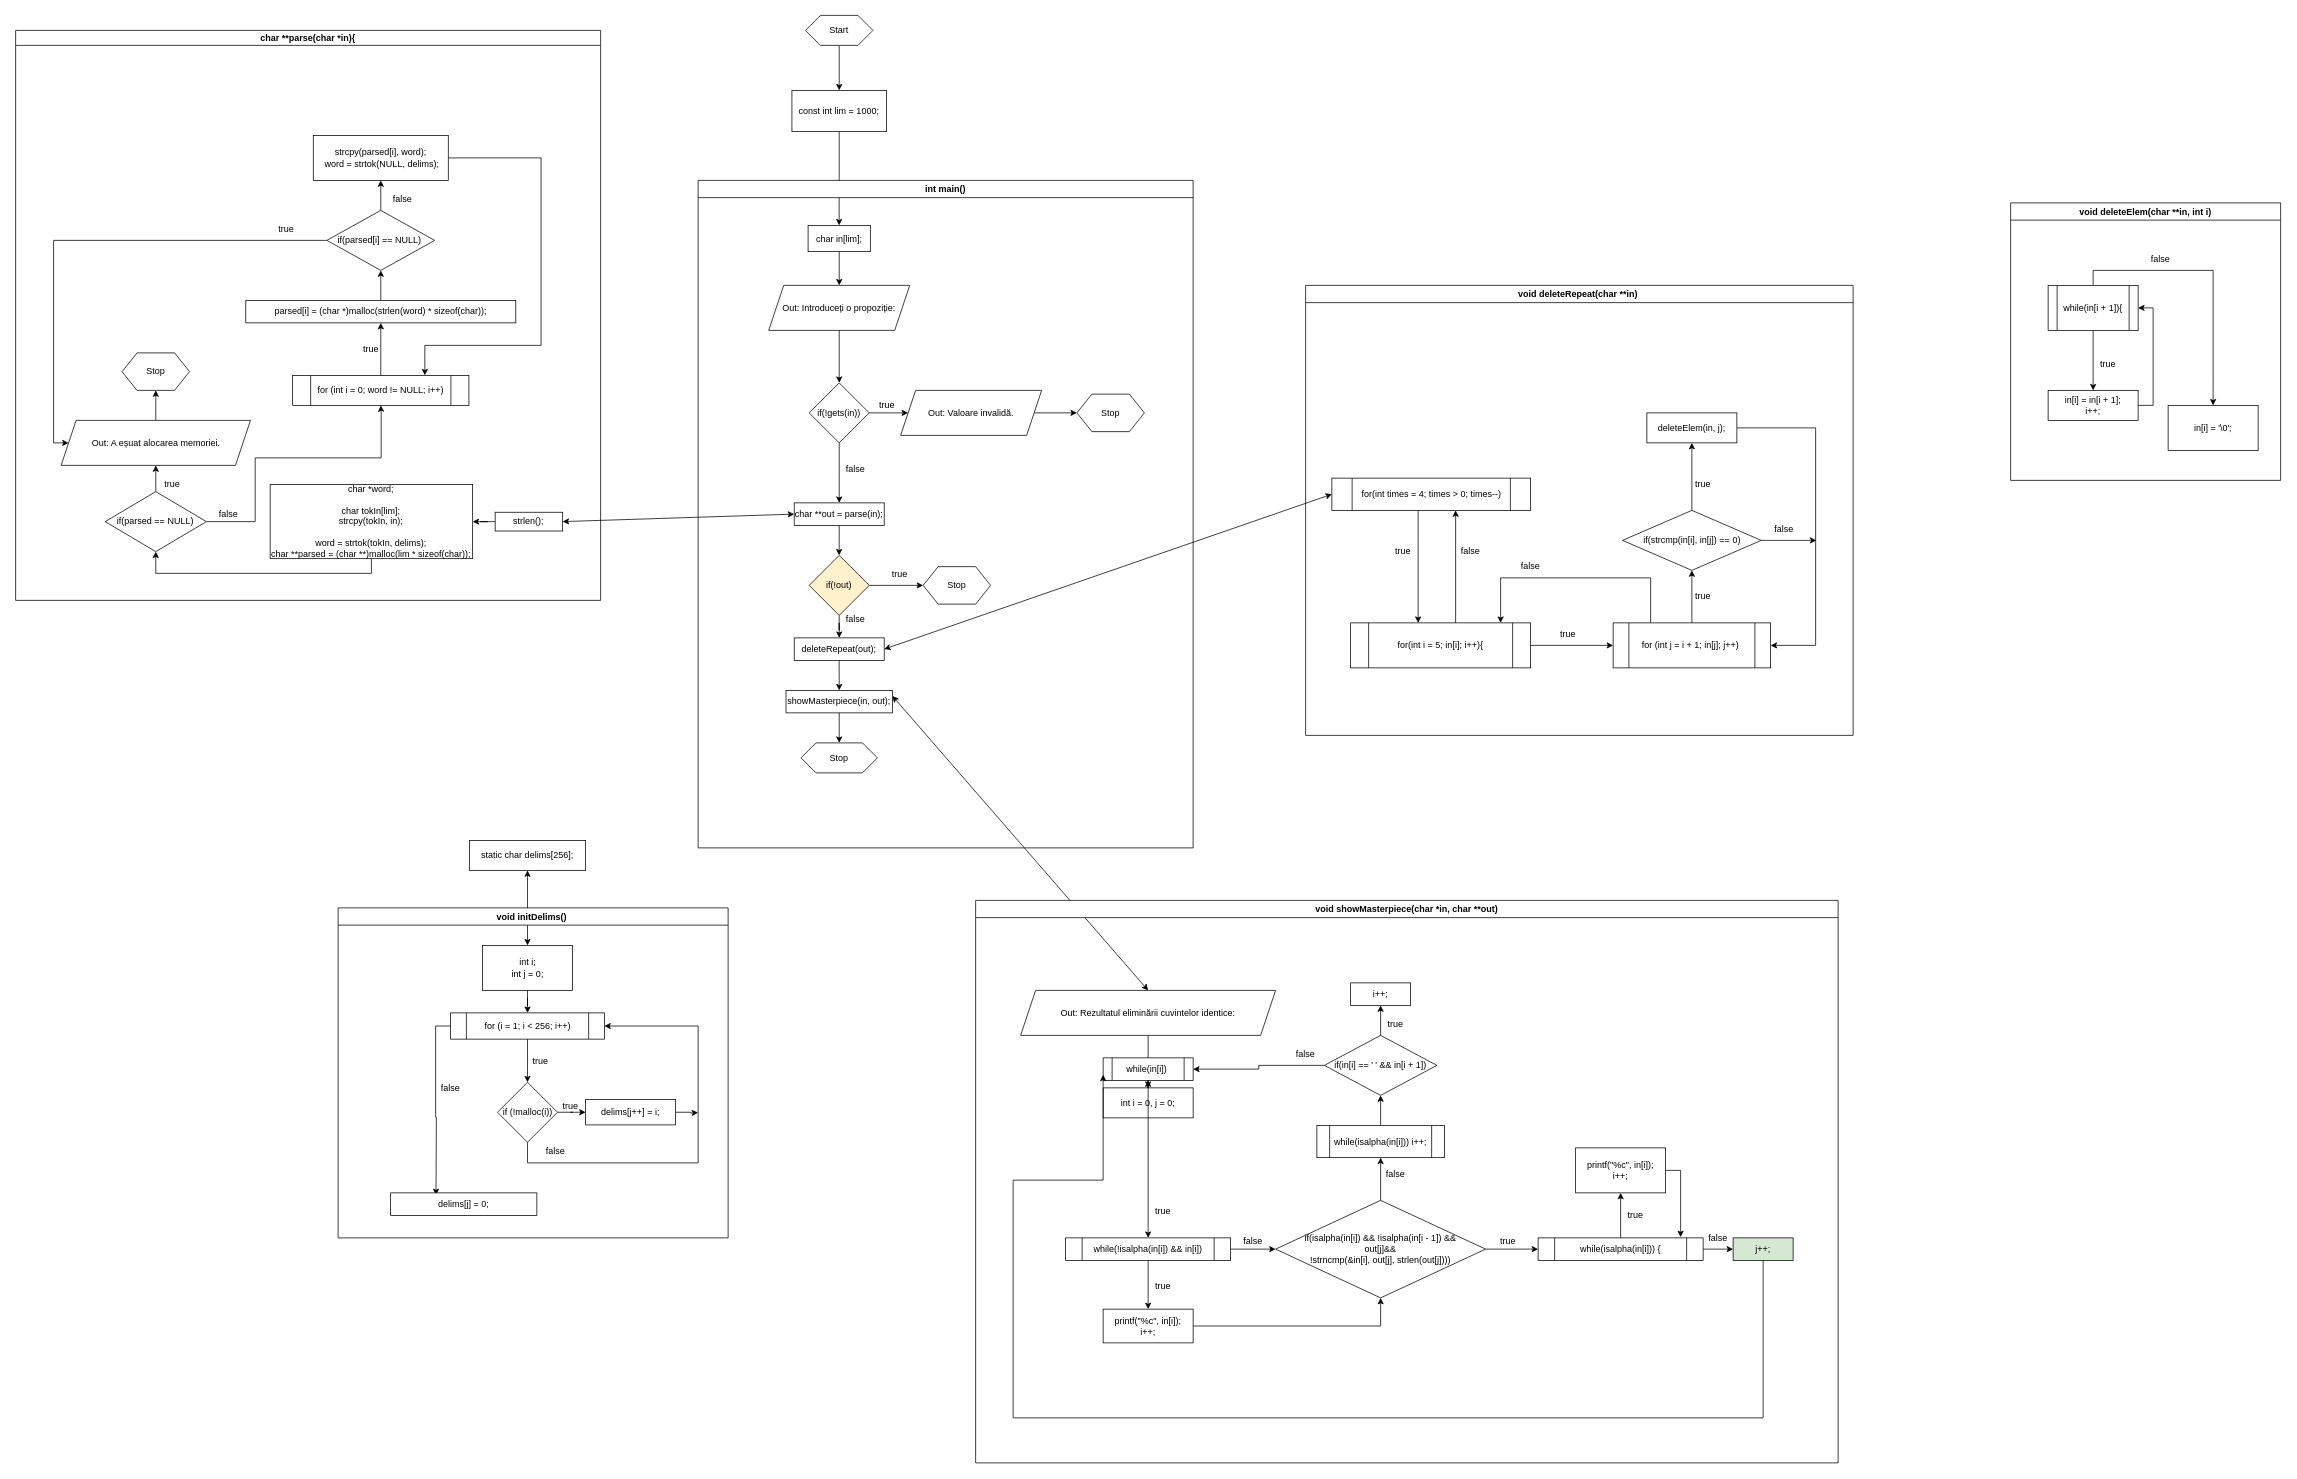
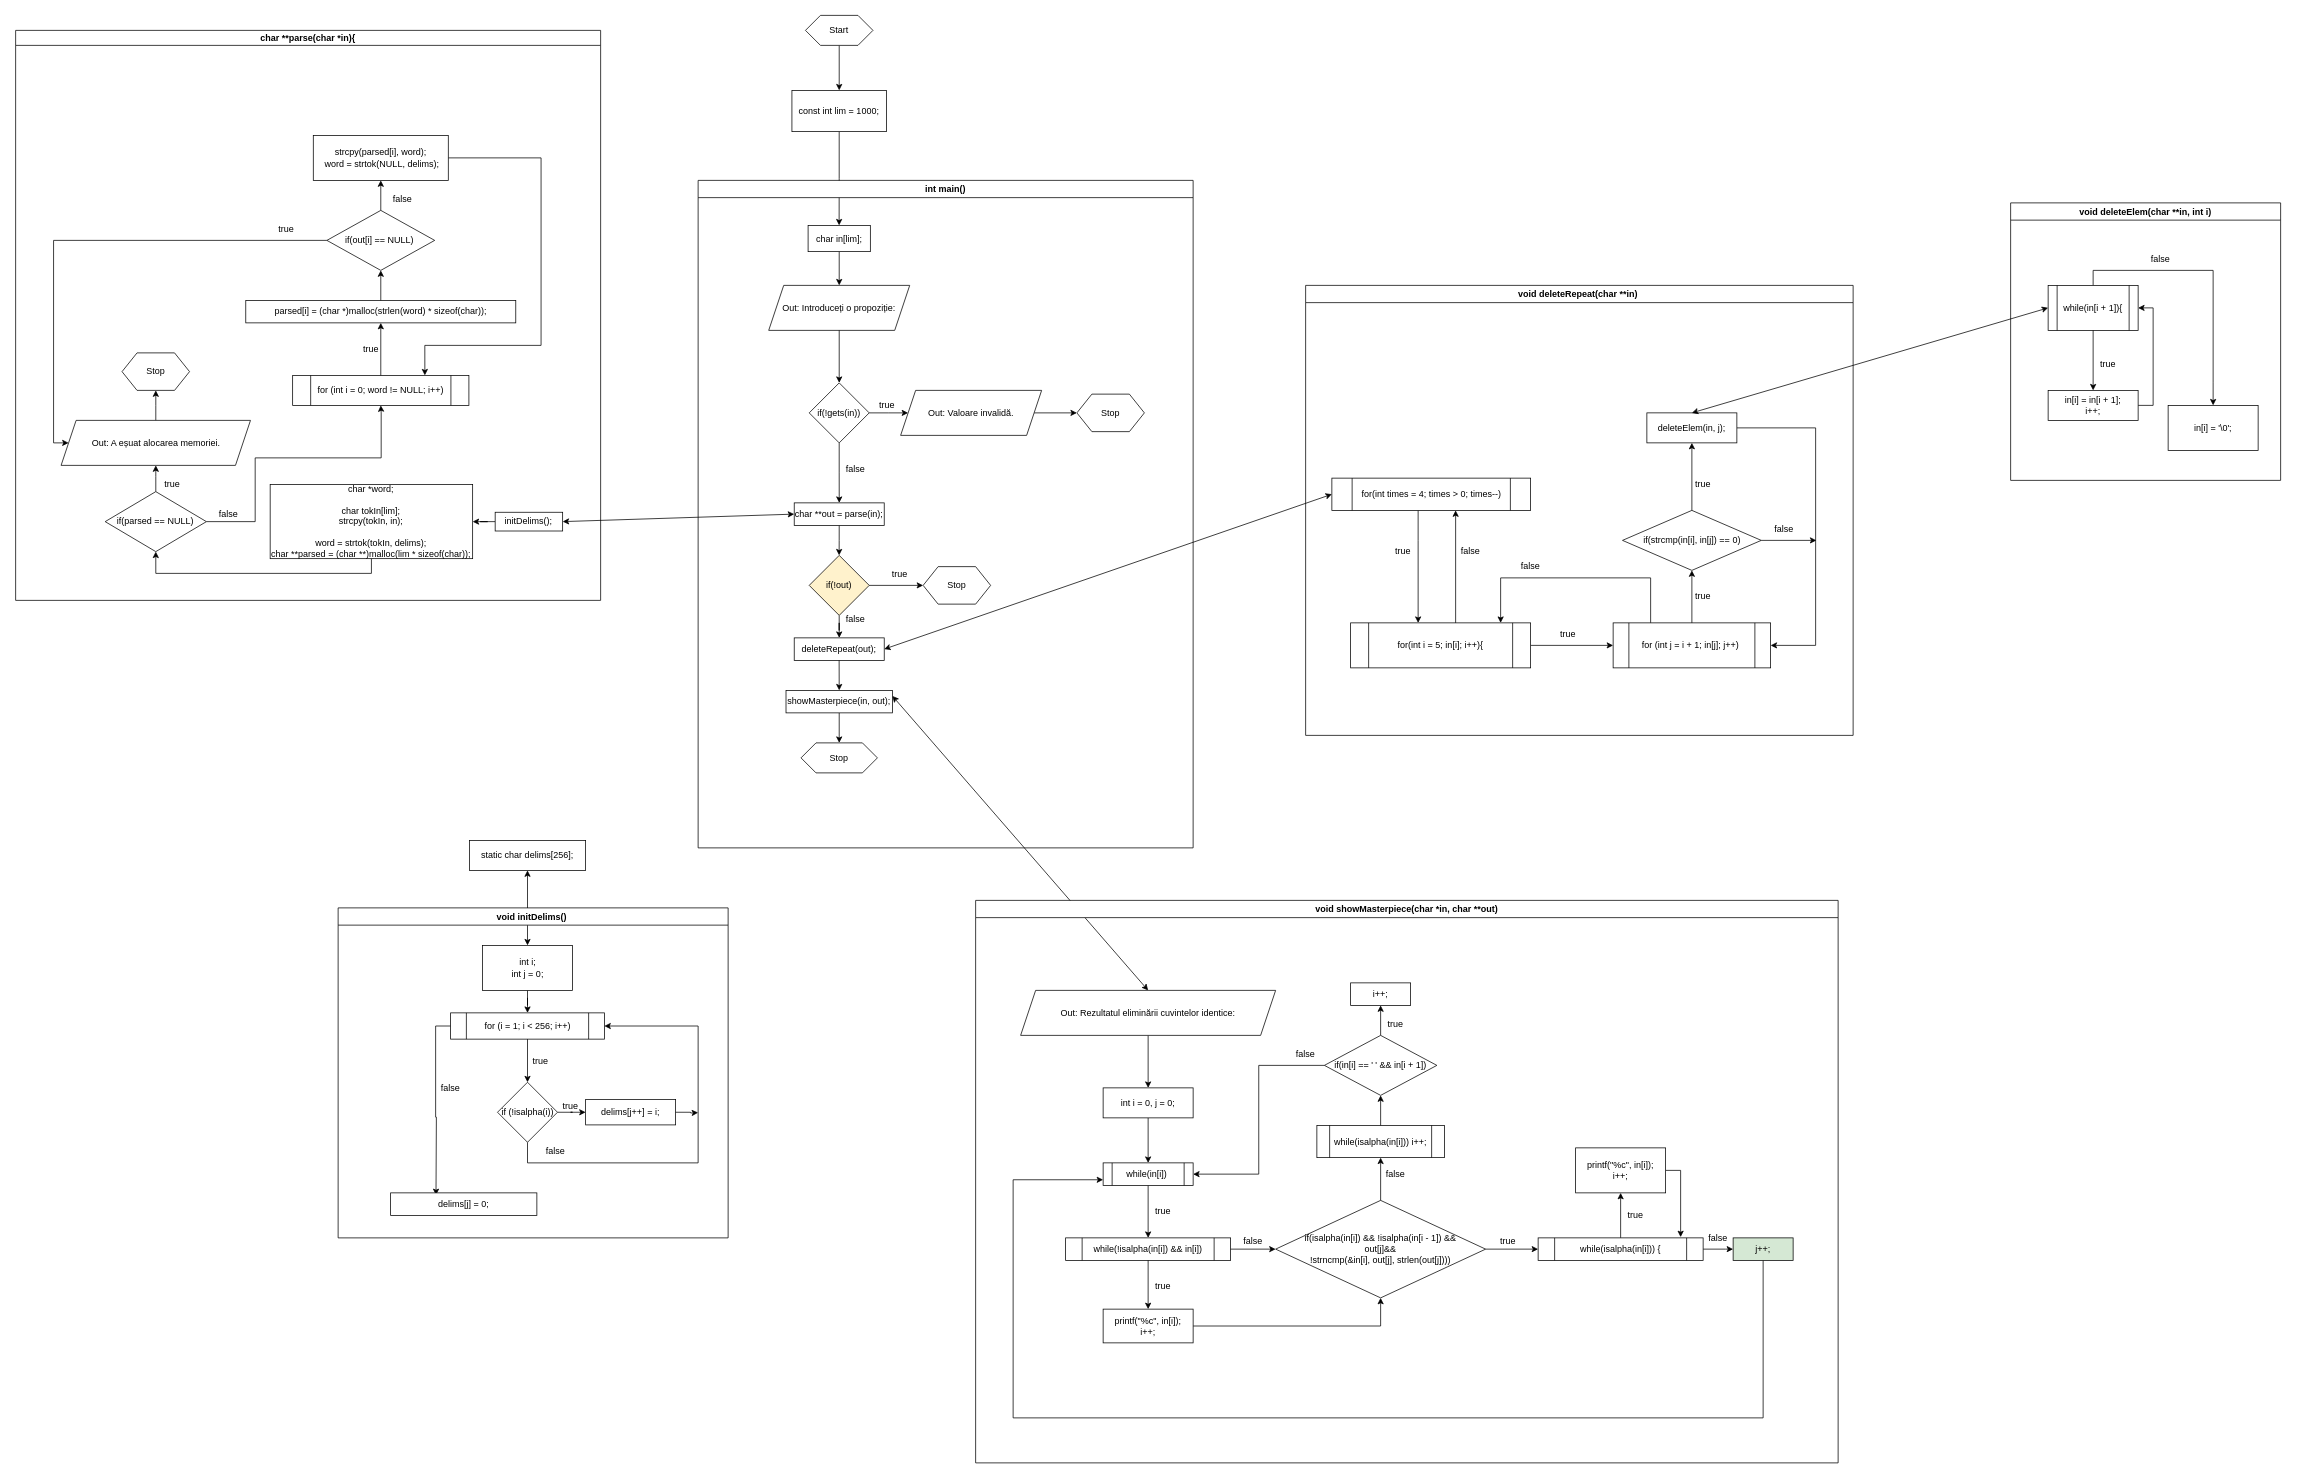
(381, 240) -> (381, 240)
none -> (1869, 361)
(528, 522) -> (528, 522)
(1148, 1069) -> (1148, 1174)
(528, 1113) -> (528, 1113)
